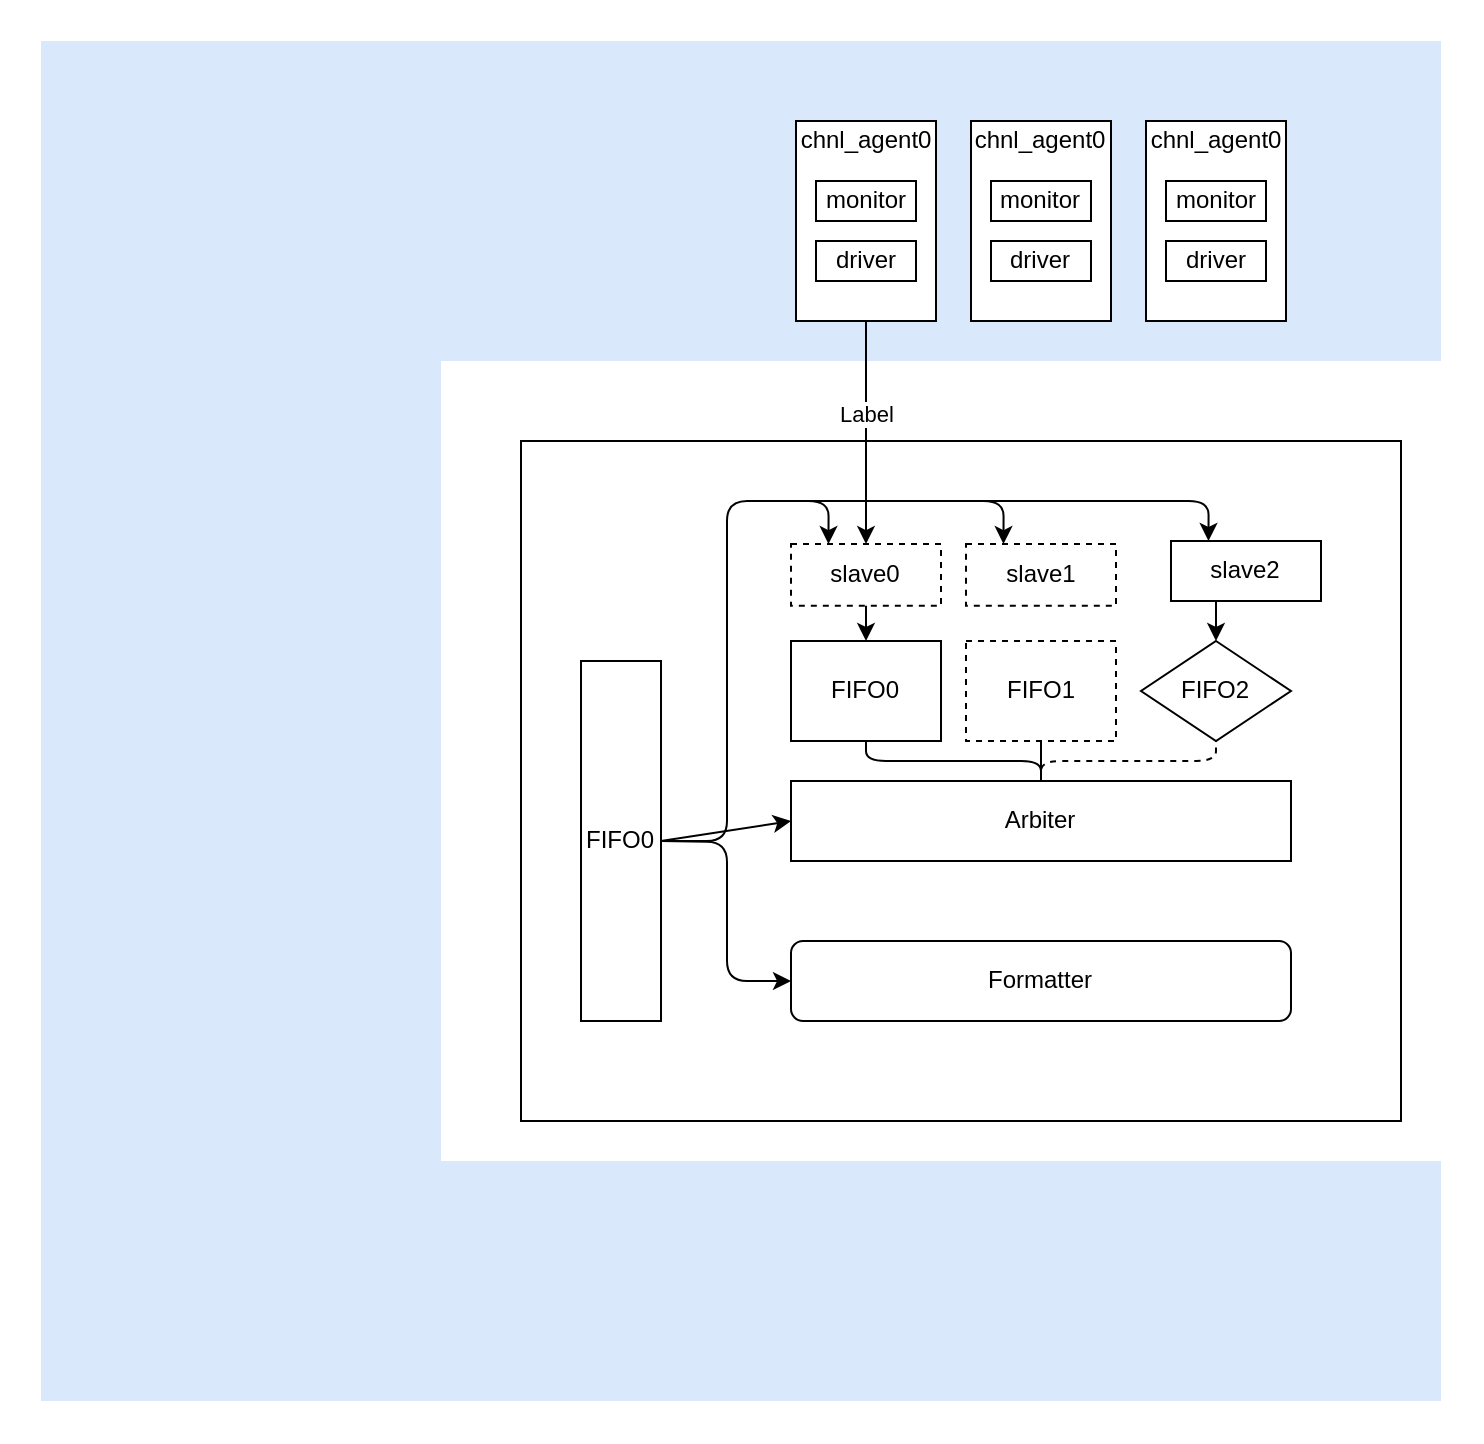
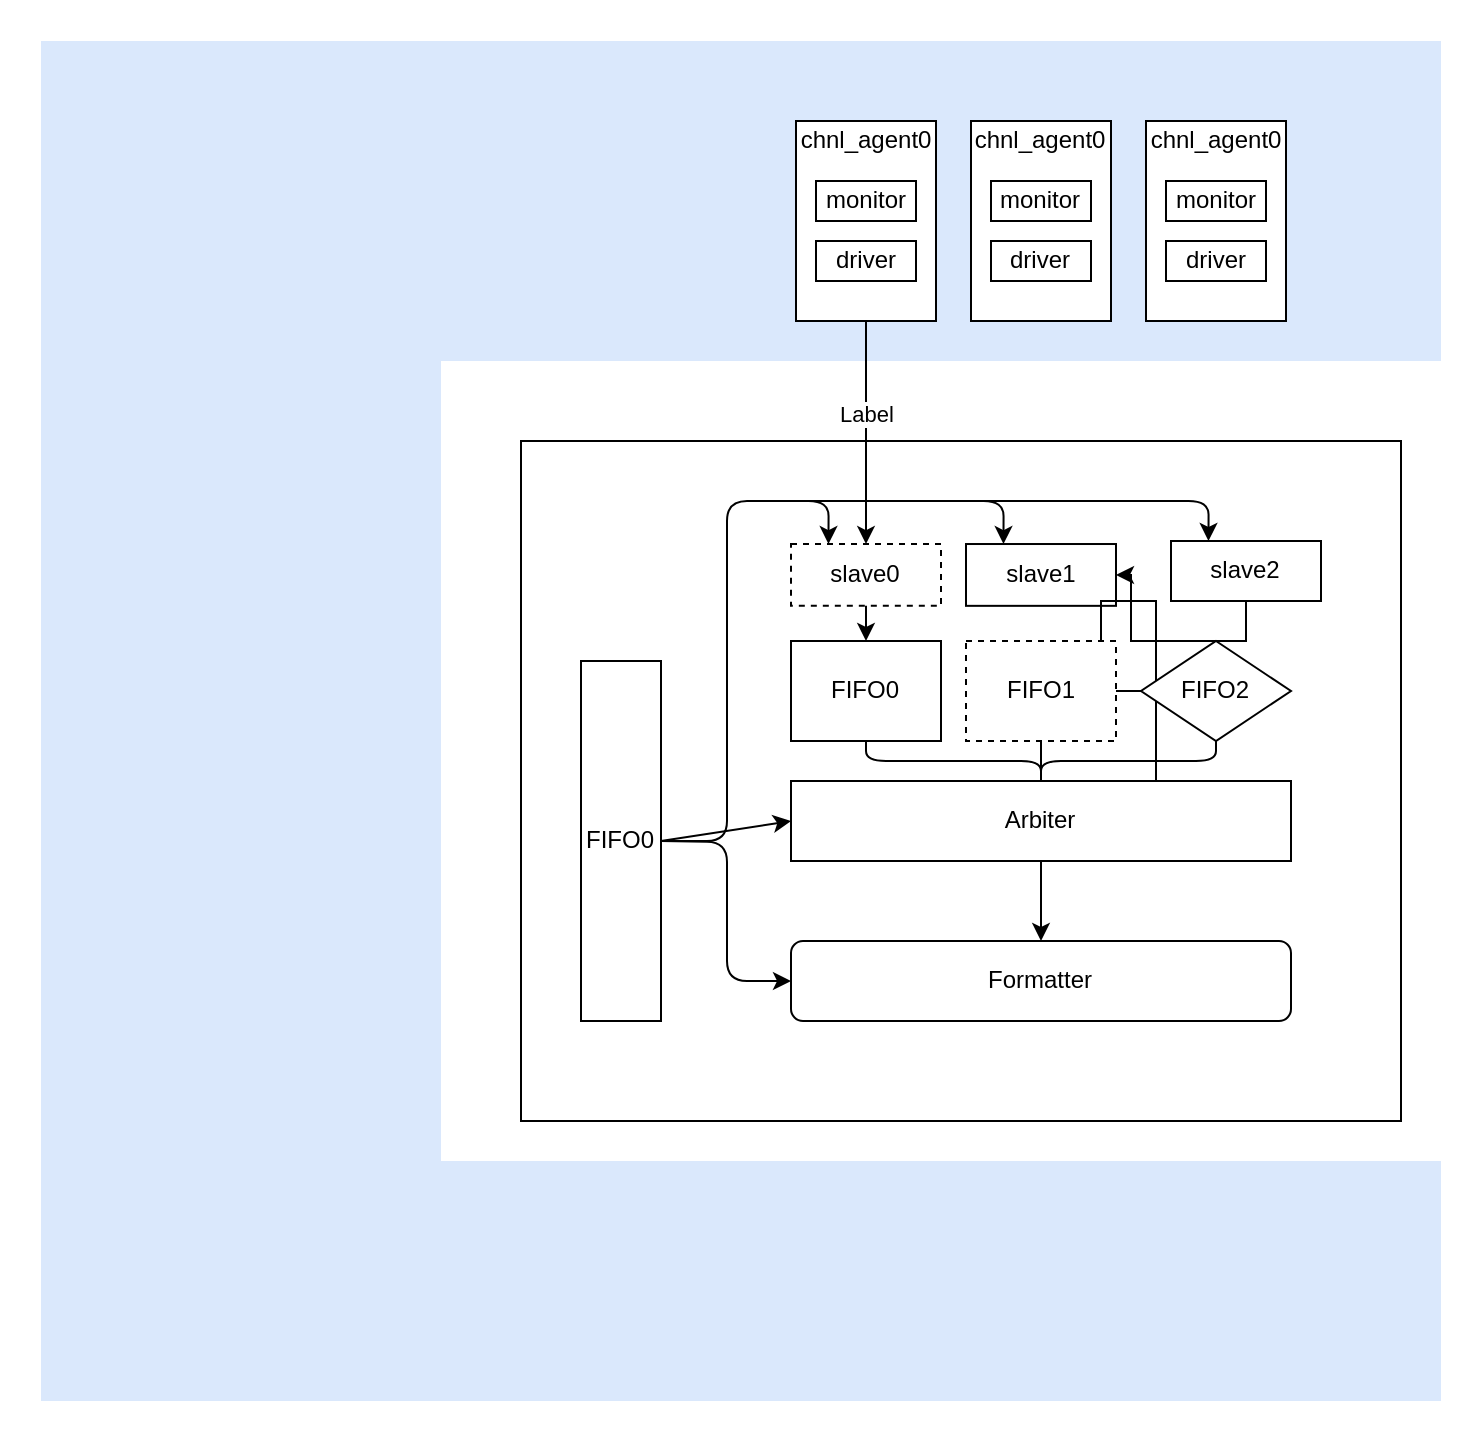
(1041, 575) -> (1041, 575)
(1216, 613) -> (1175, 641)
(1041, 761) -> (1149, 601)
(1135, 761) -> (1135, 761)
none -> (1041, 894)
